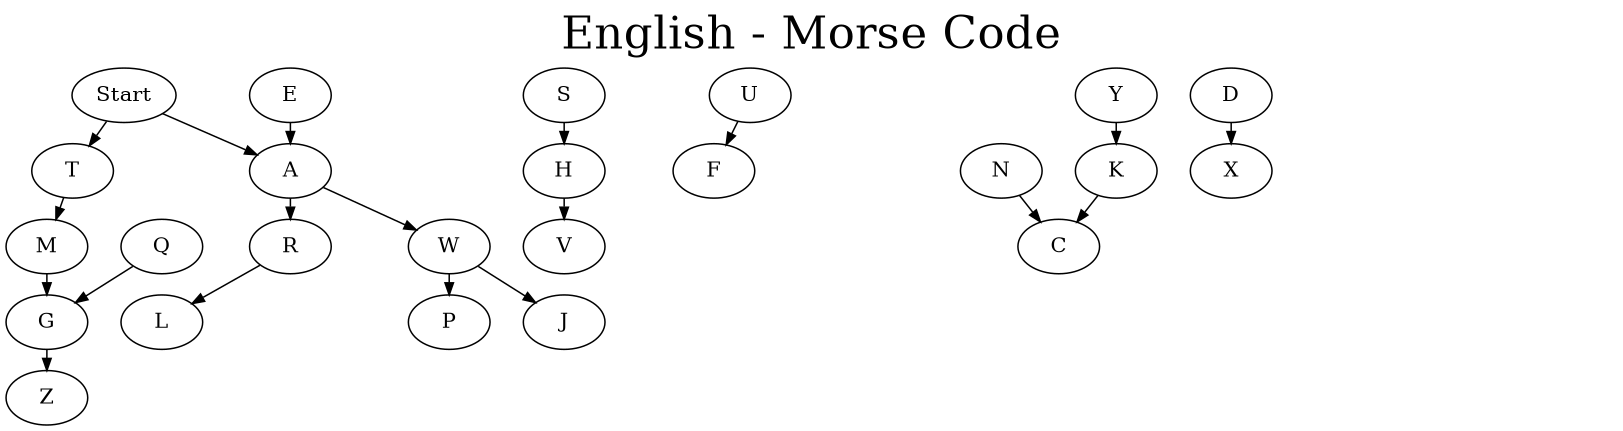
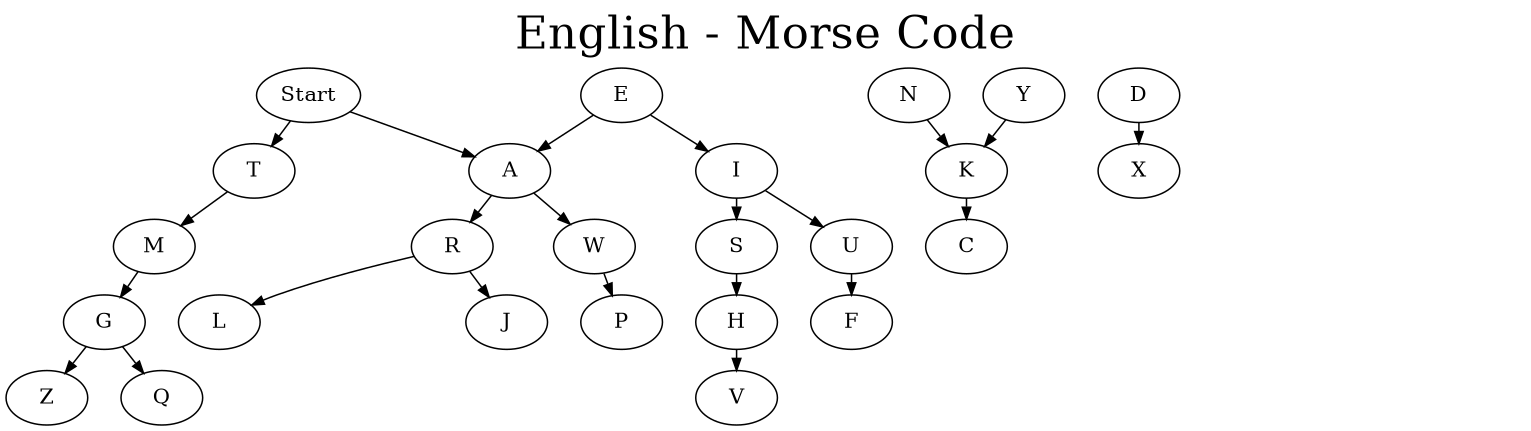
none -> (737, 171)
(1026, 204) -> (934, 128)
(109, 281) -> (129, 355)
(502, 281) -> (476, 279)
